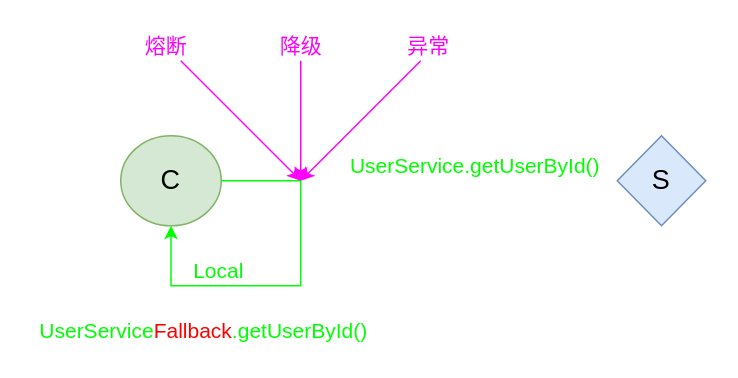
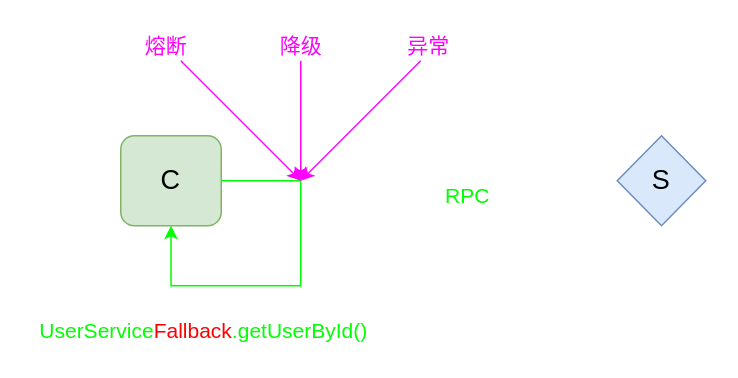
(475, 166) -> none
(171, 181) -> (171, 181)
none -> (467, 196)
(218, 271) -> none
